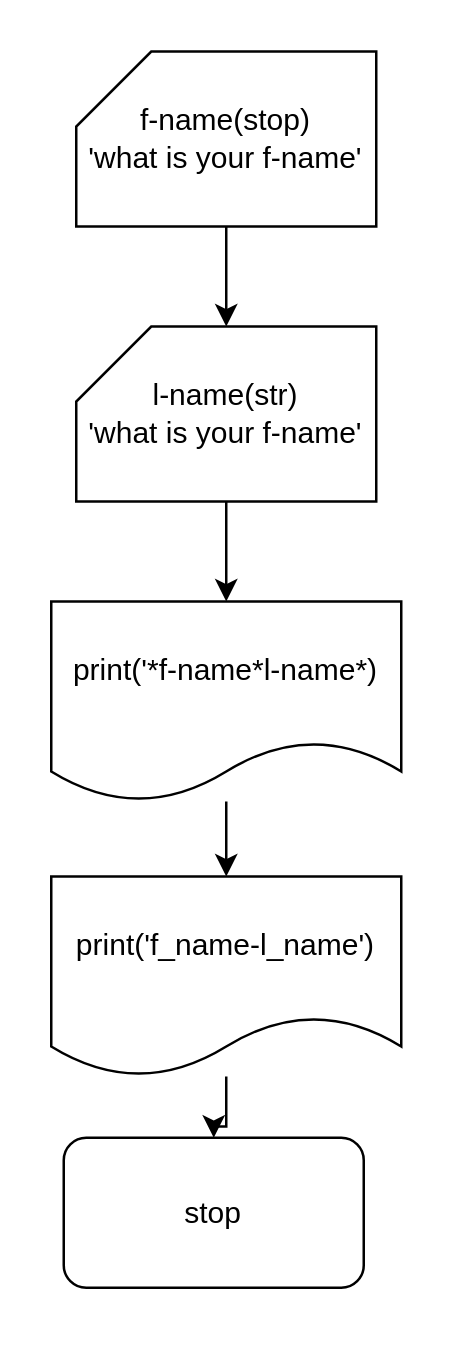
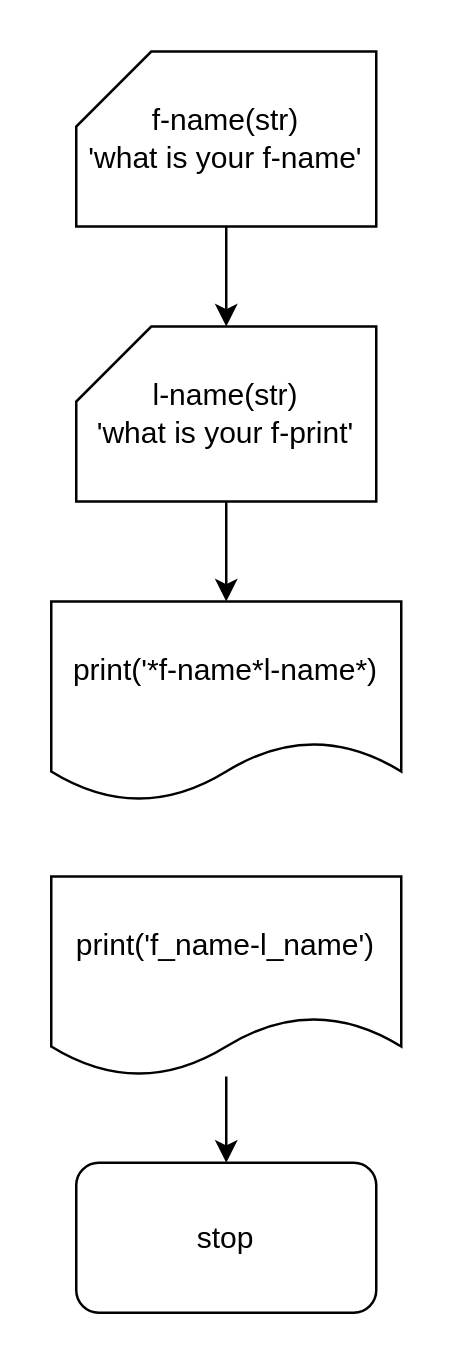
(226, 139) -> (226, 139)
(226, 414) -> (226, 414)
(226, 847) -> none
(214, 1213) -> (226, 1238)
